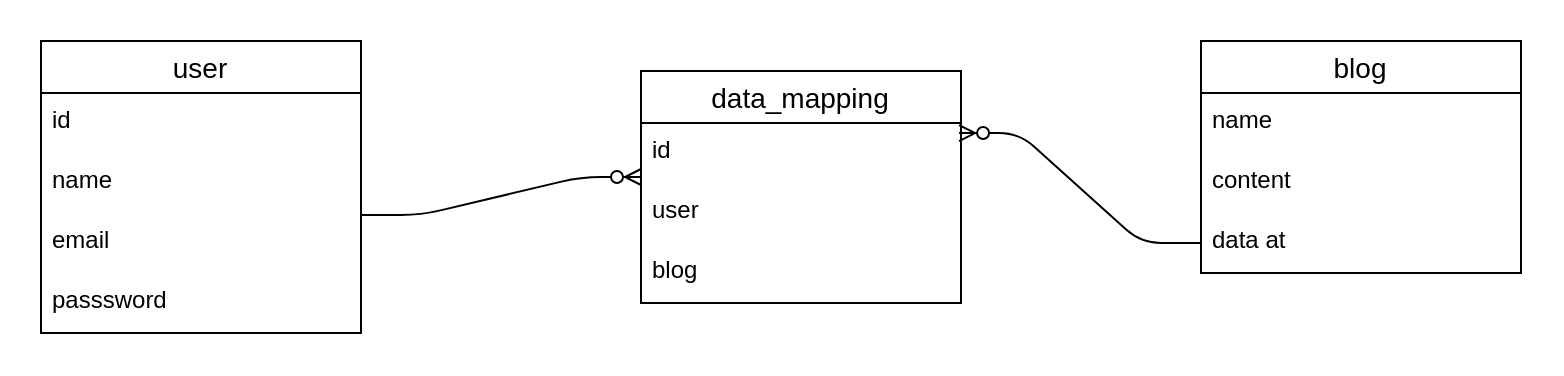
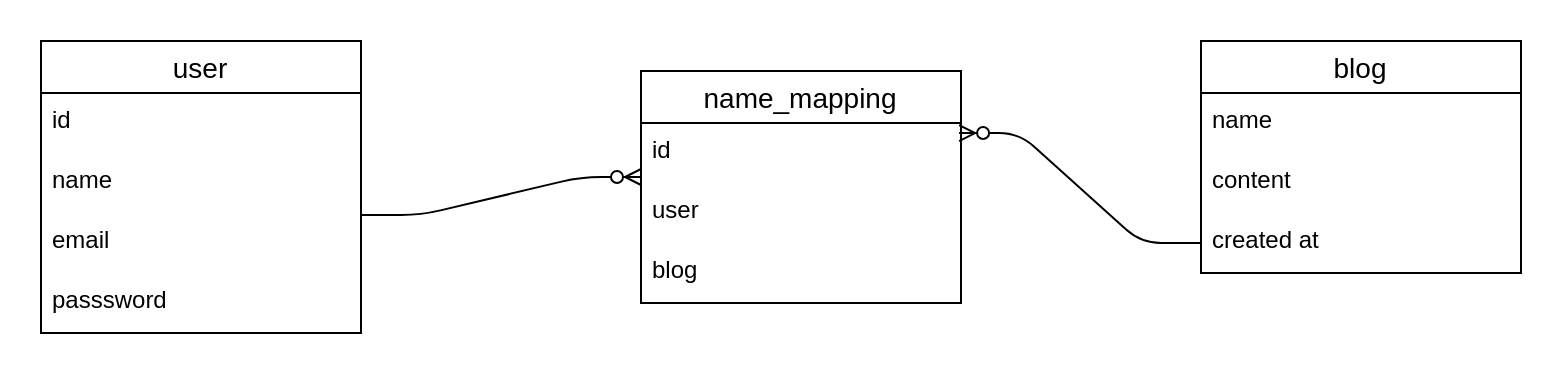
(800, 99) -> (800, 99)
(1256, 240) -> (1276, 240)
